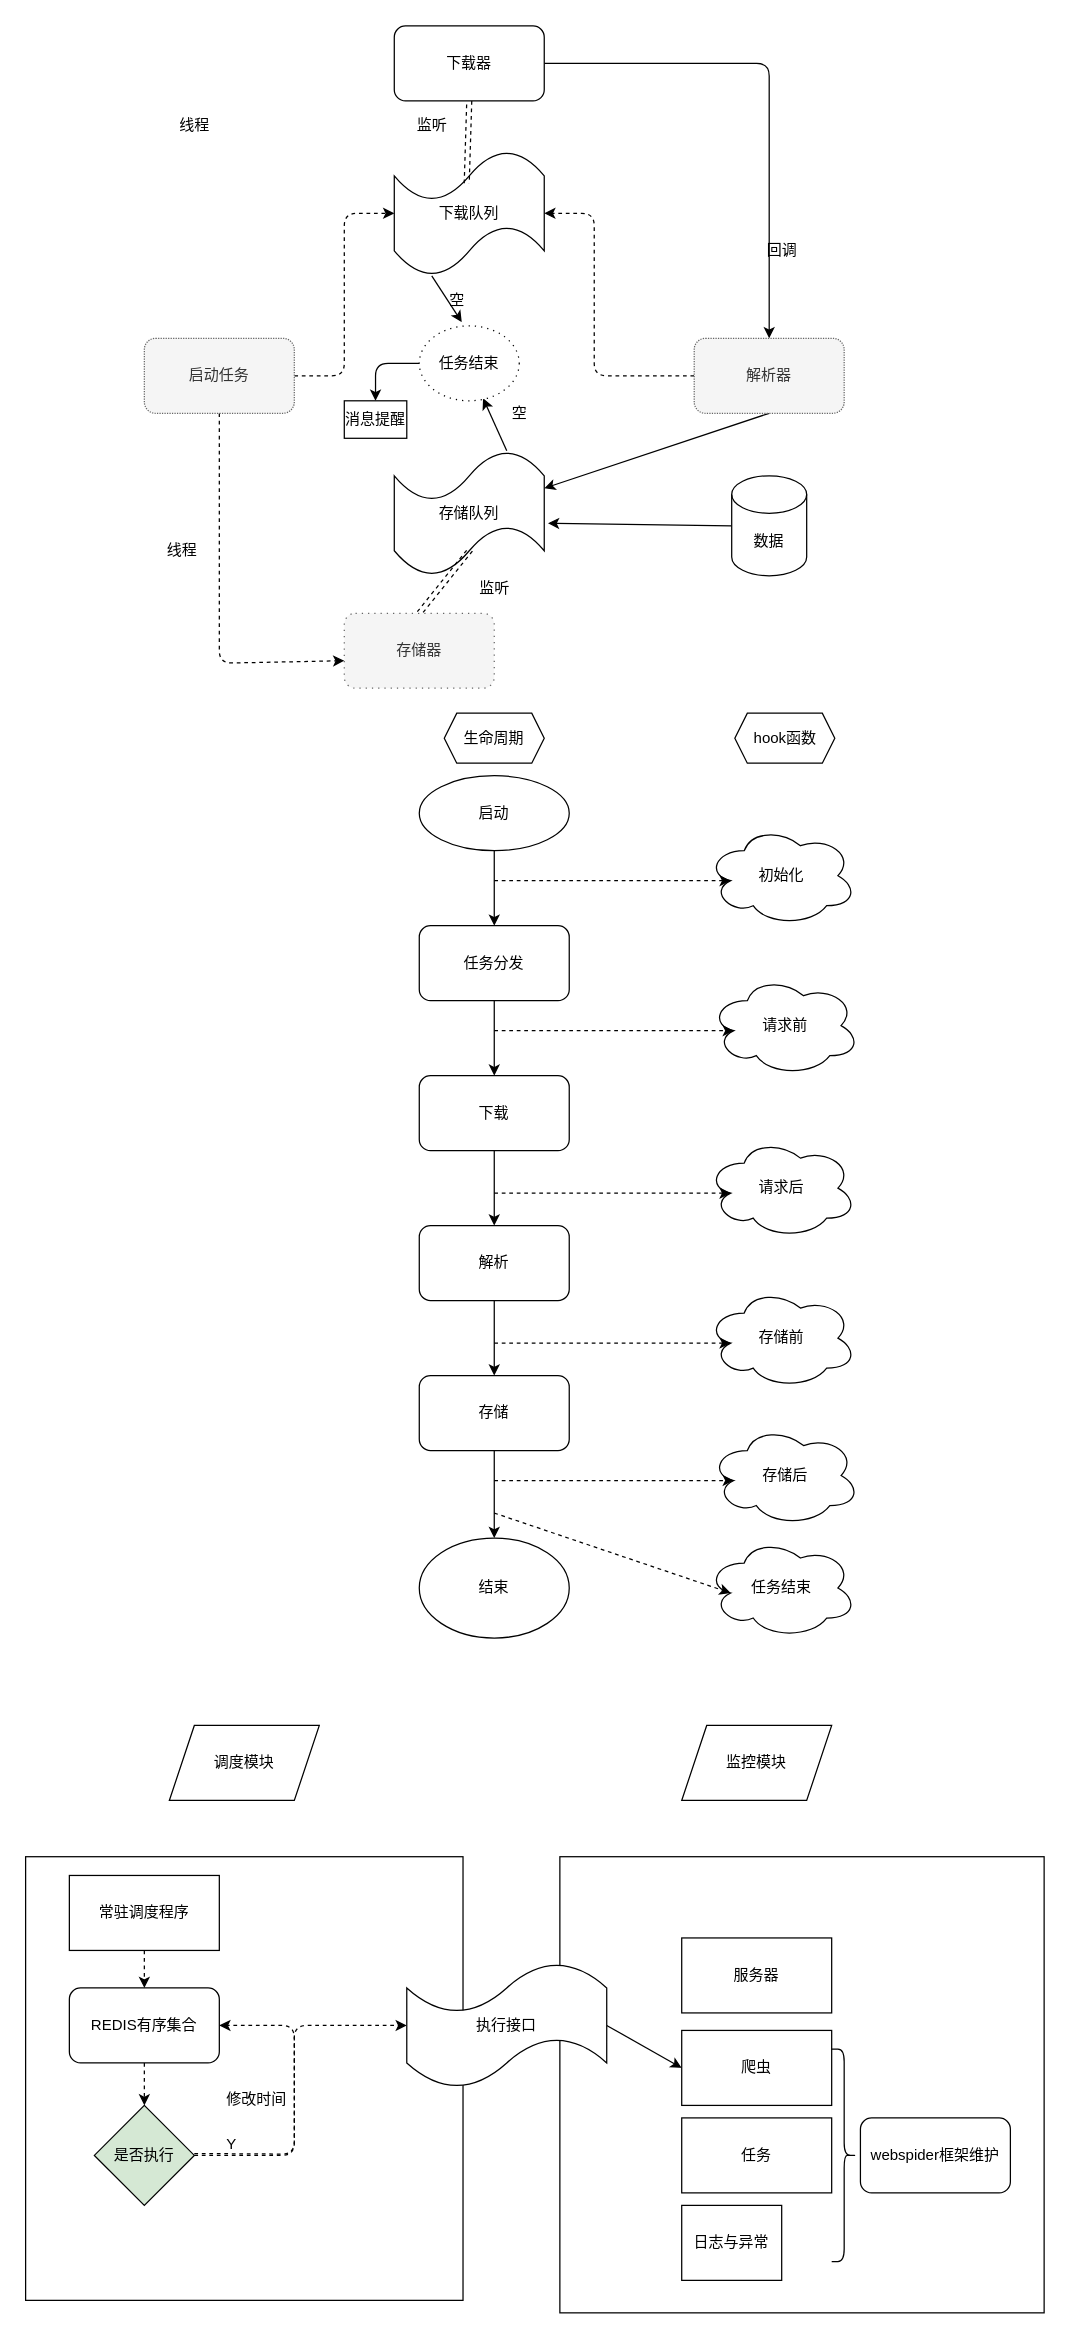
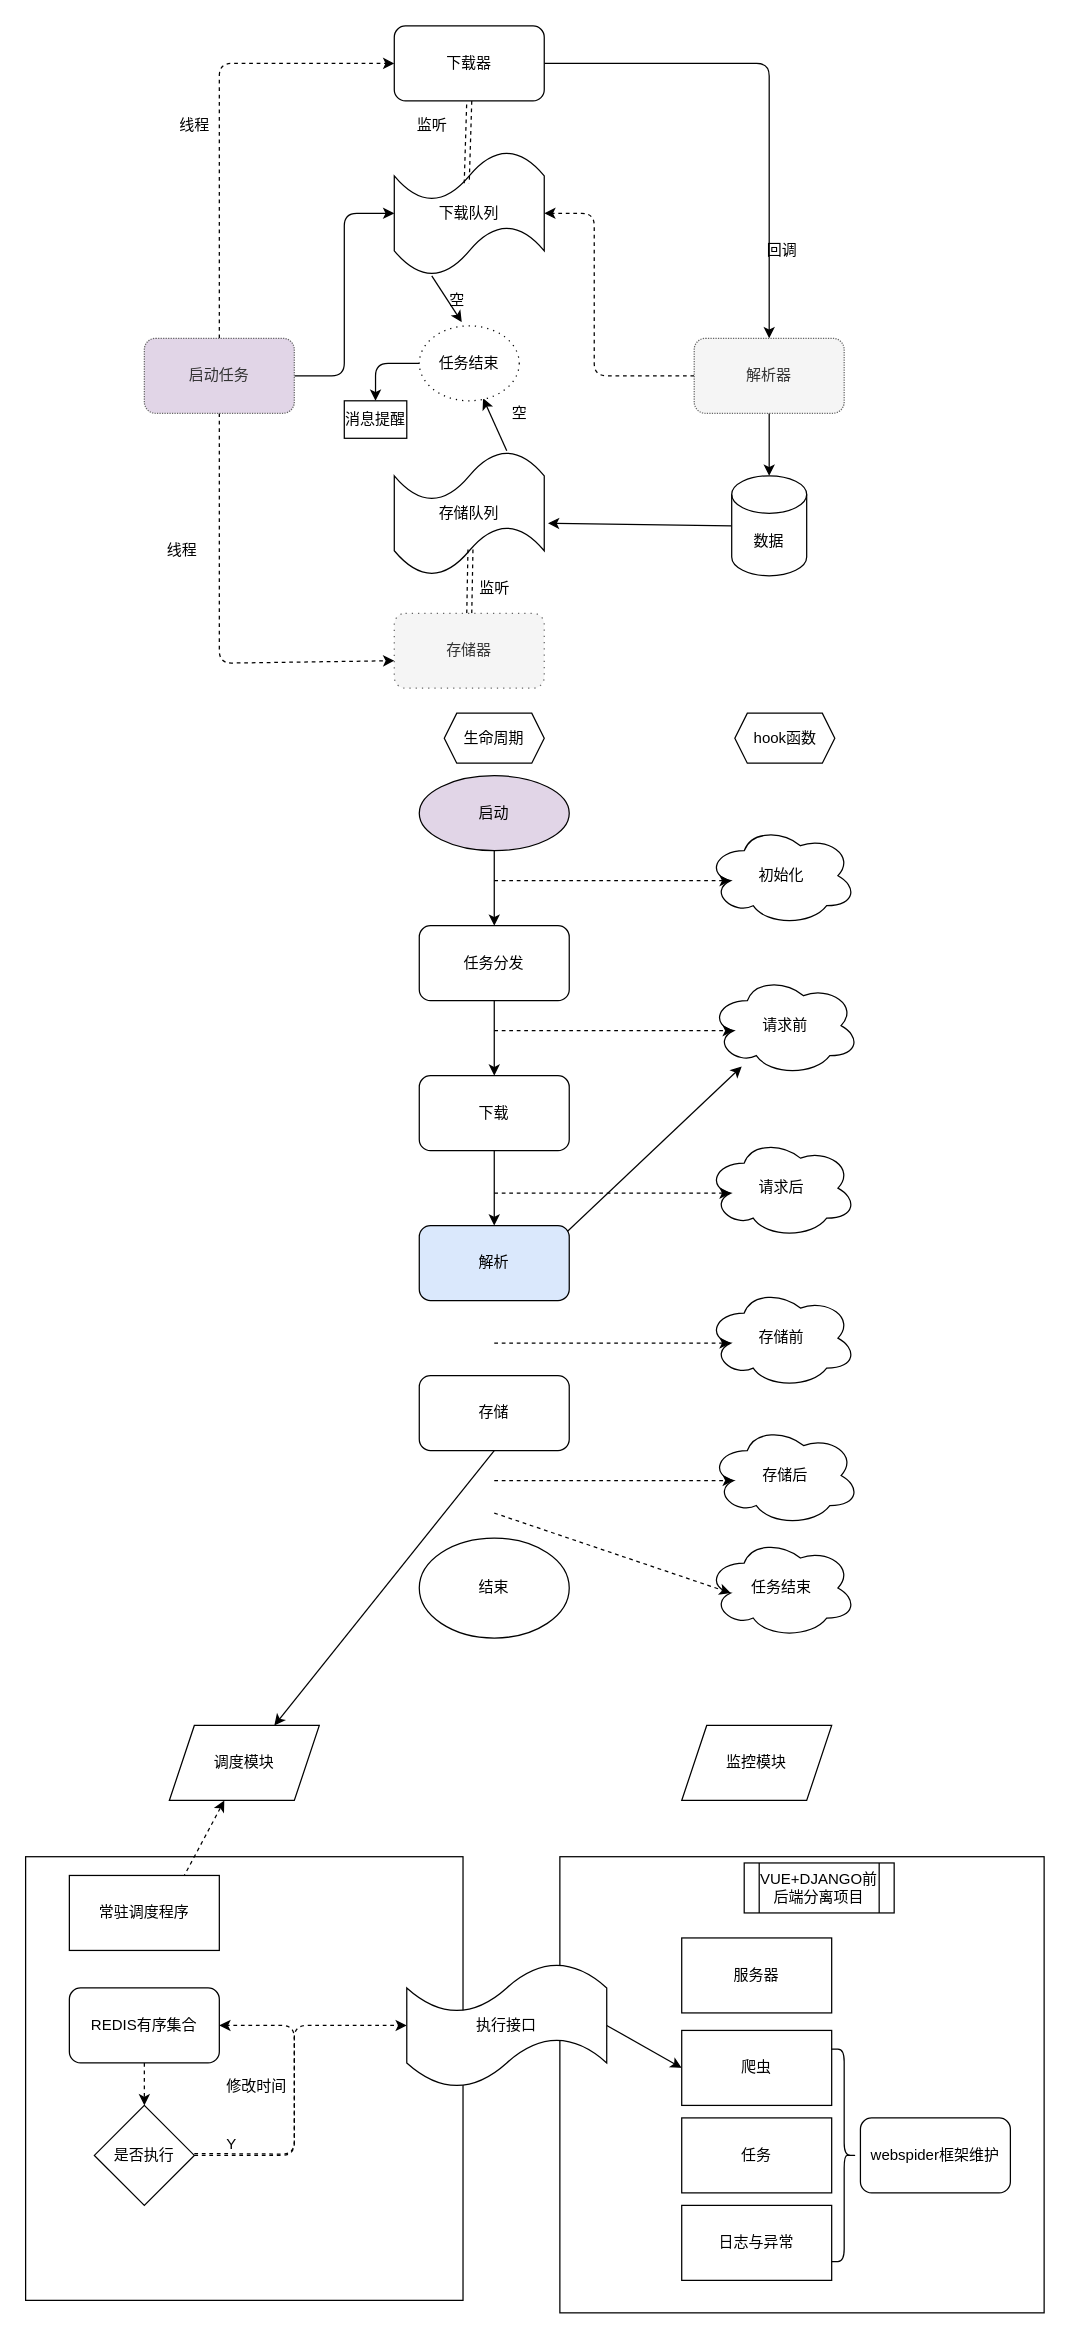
none -> (219, 123)
(344, 300) -> (344, 300)
(219, 376) -> (219, 376)
(661, 449) -> (769, 440)
(419, 651) -> (469, 651)
(494, 813) -> (494, 813)
(494, 1263) -> (494, 1263)
(494, 1334) -> (651, 1153)
(494, 1490) -> (387, 1585)
none -> (819, 1888)
(144, 1965) -> (202, 1842)
(257, 2099) -> (257, 2087)
(144, 2156) -> (144, 2156)
(732, 2243) -> (757, 2243)
